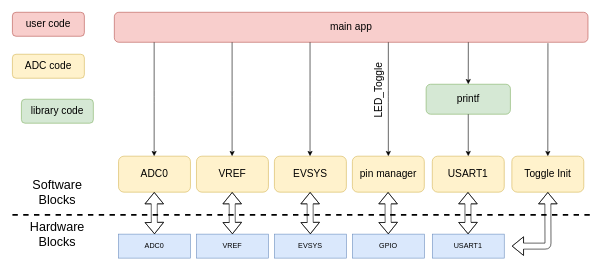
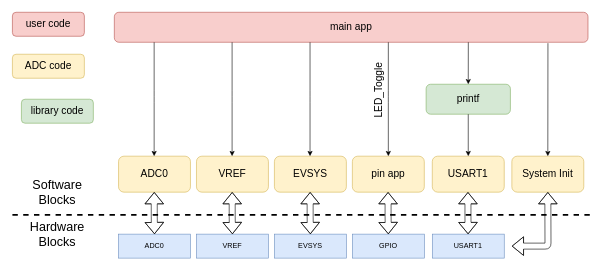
(389, 174) -> (389, 174)
(548, 174) -> (548, 174)
